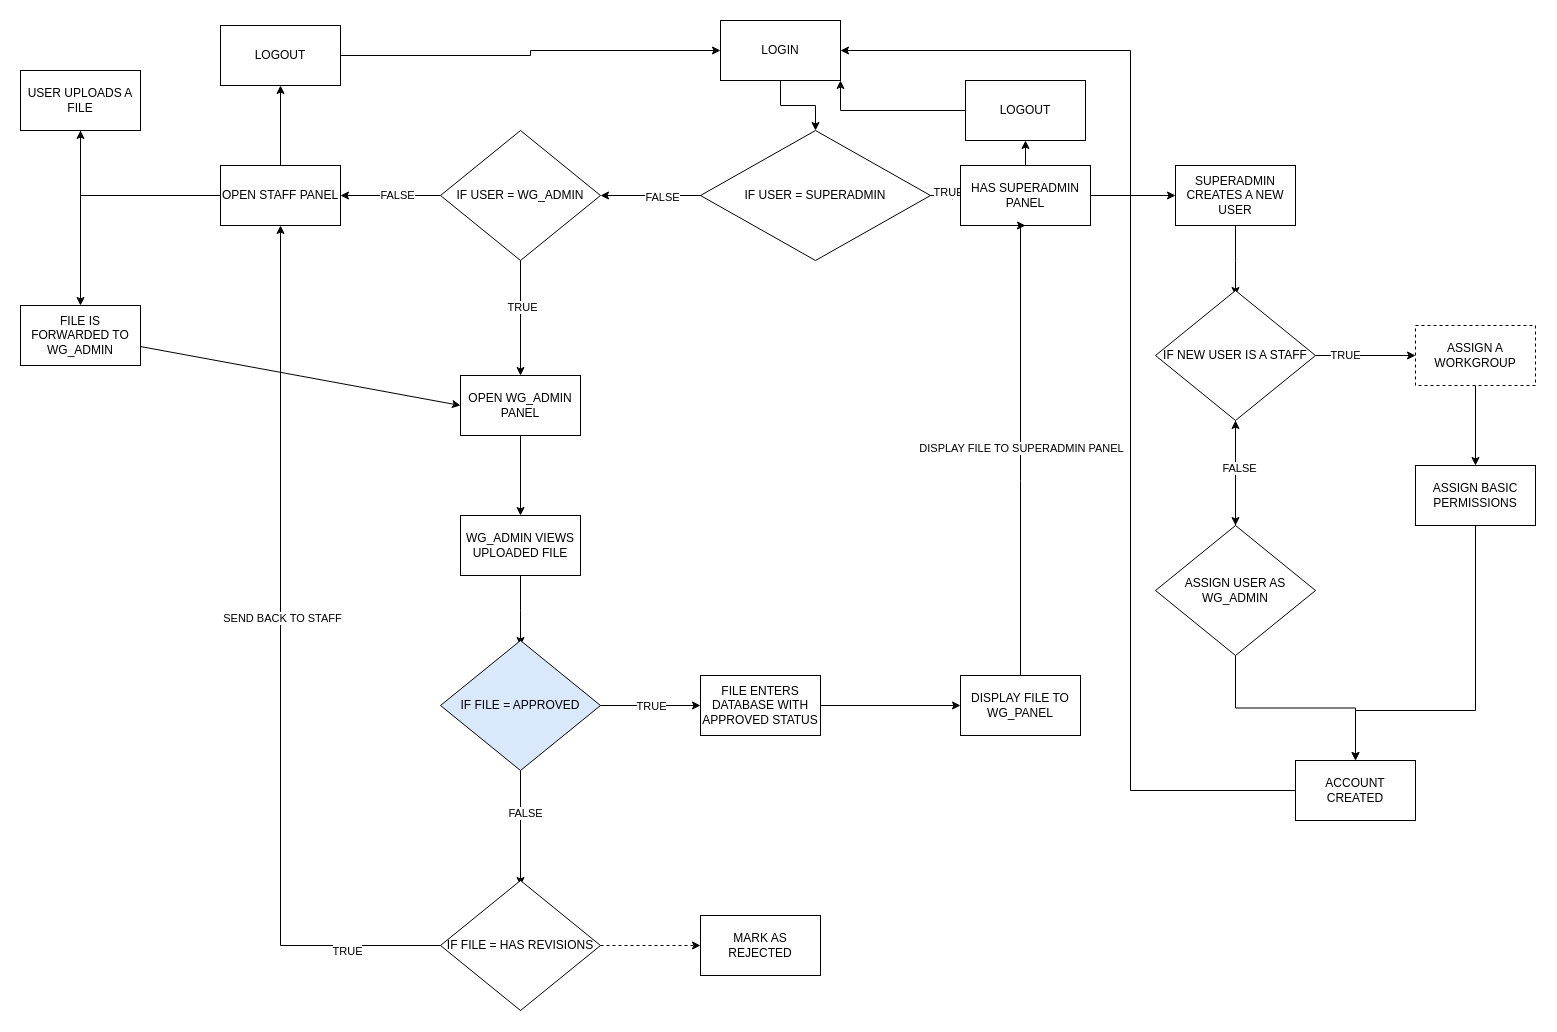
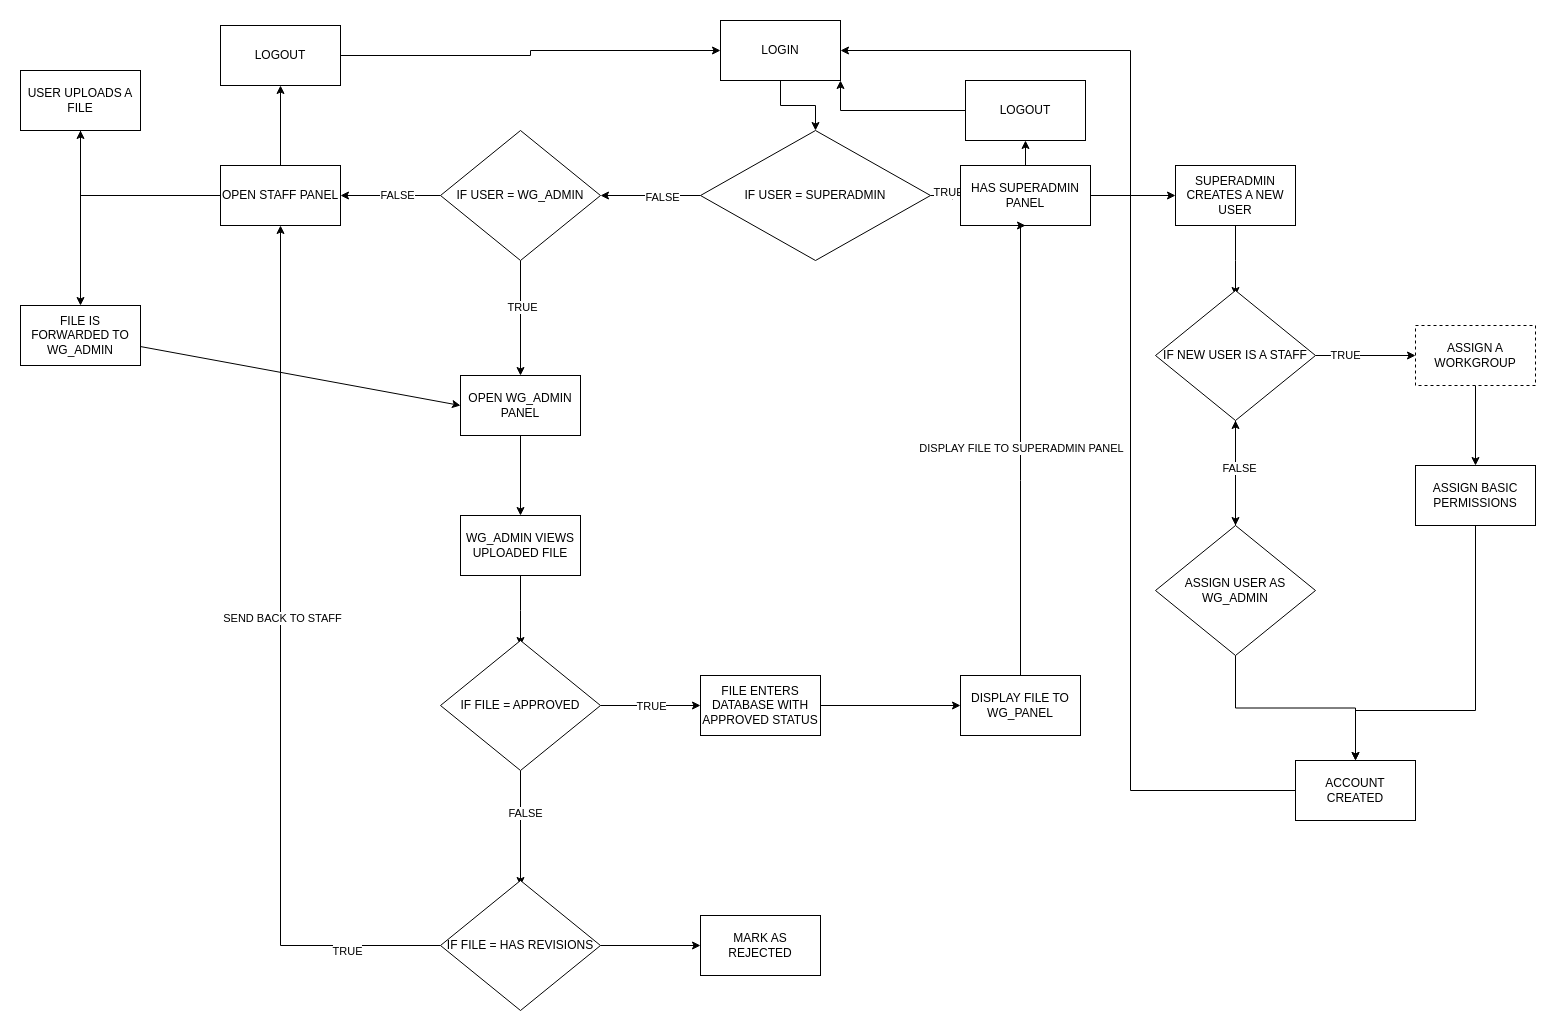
(521, 706) -> (521, 706)
(647, 946) -> (647, 946)
